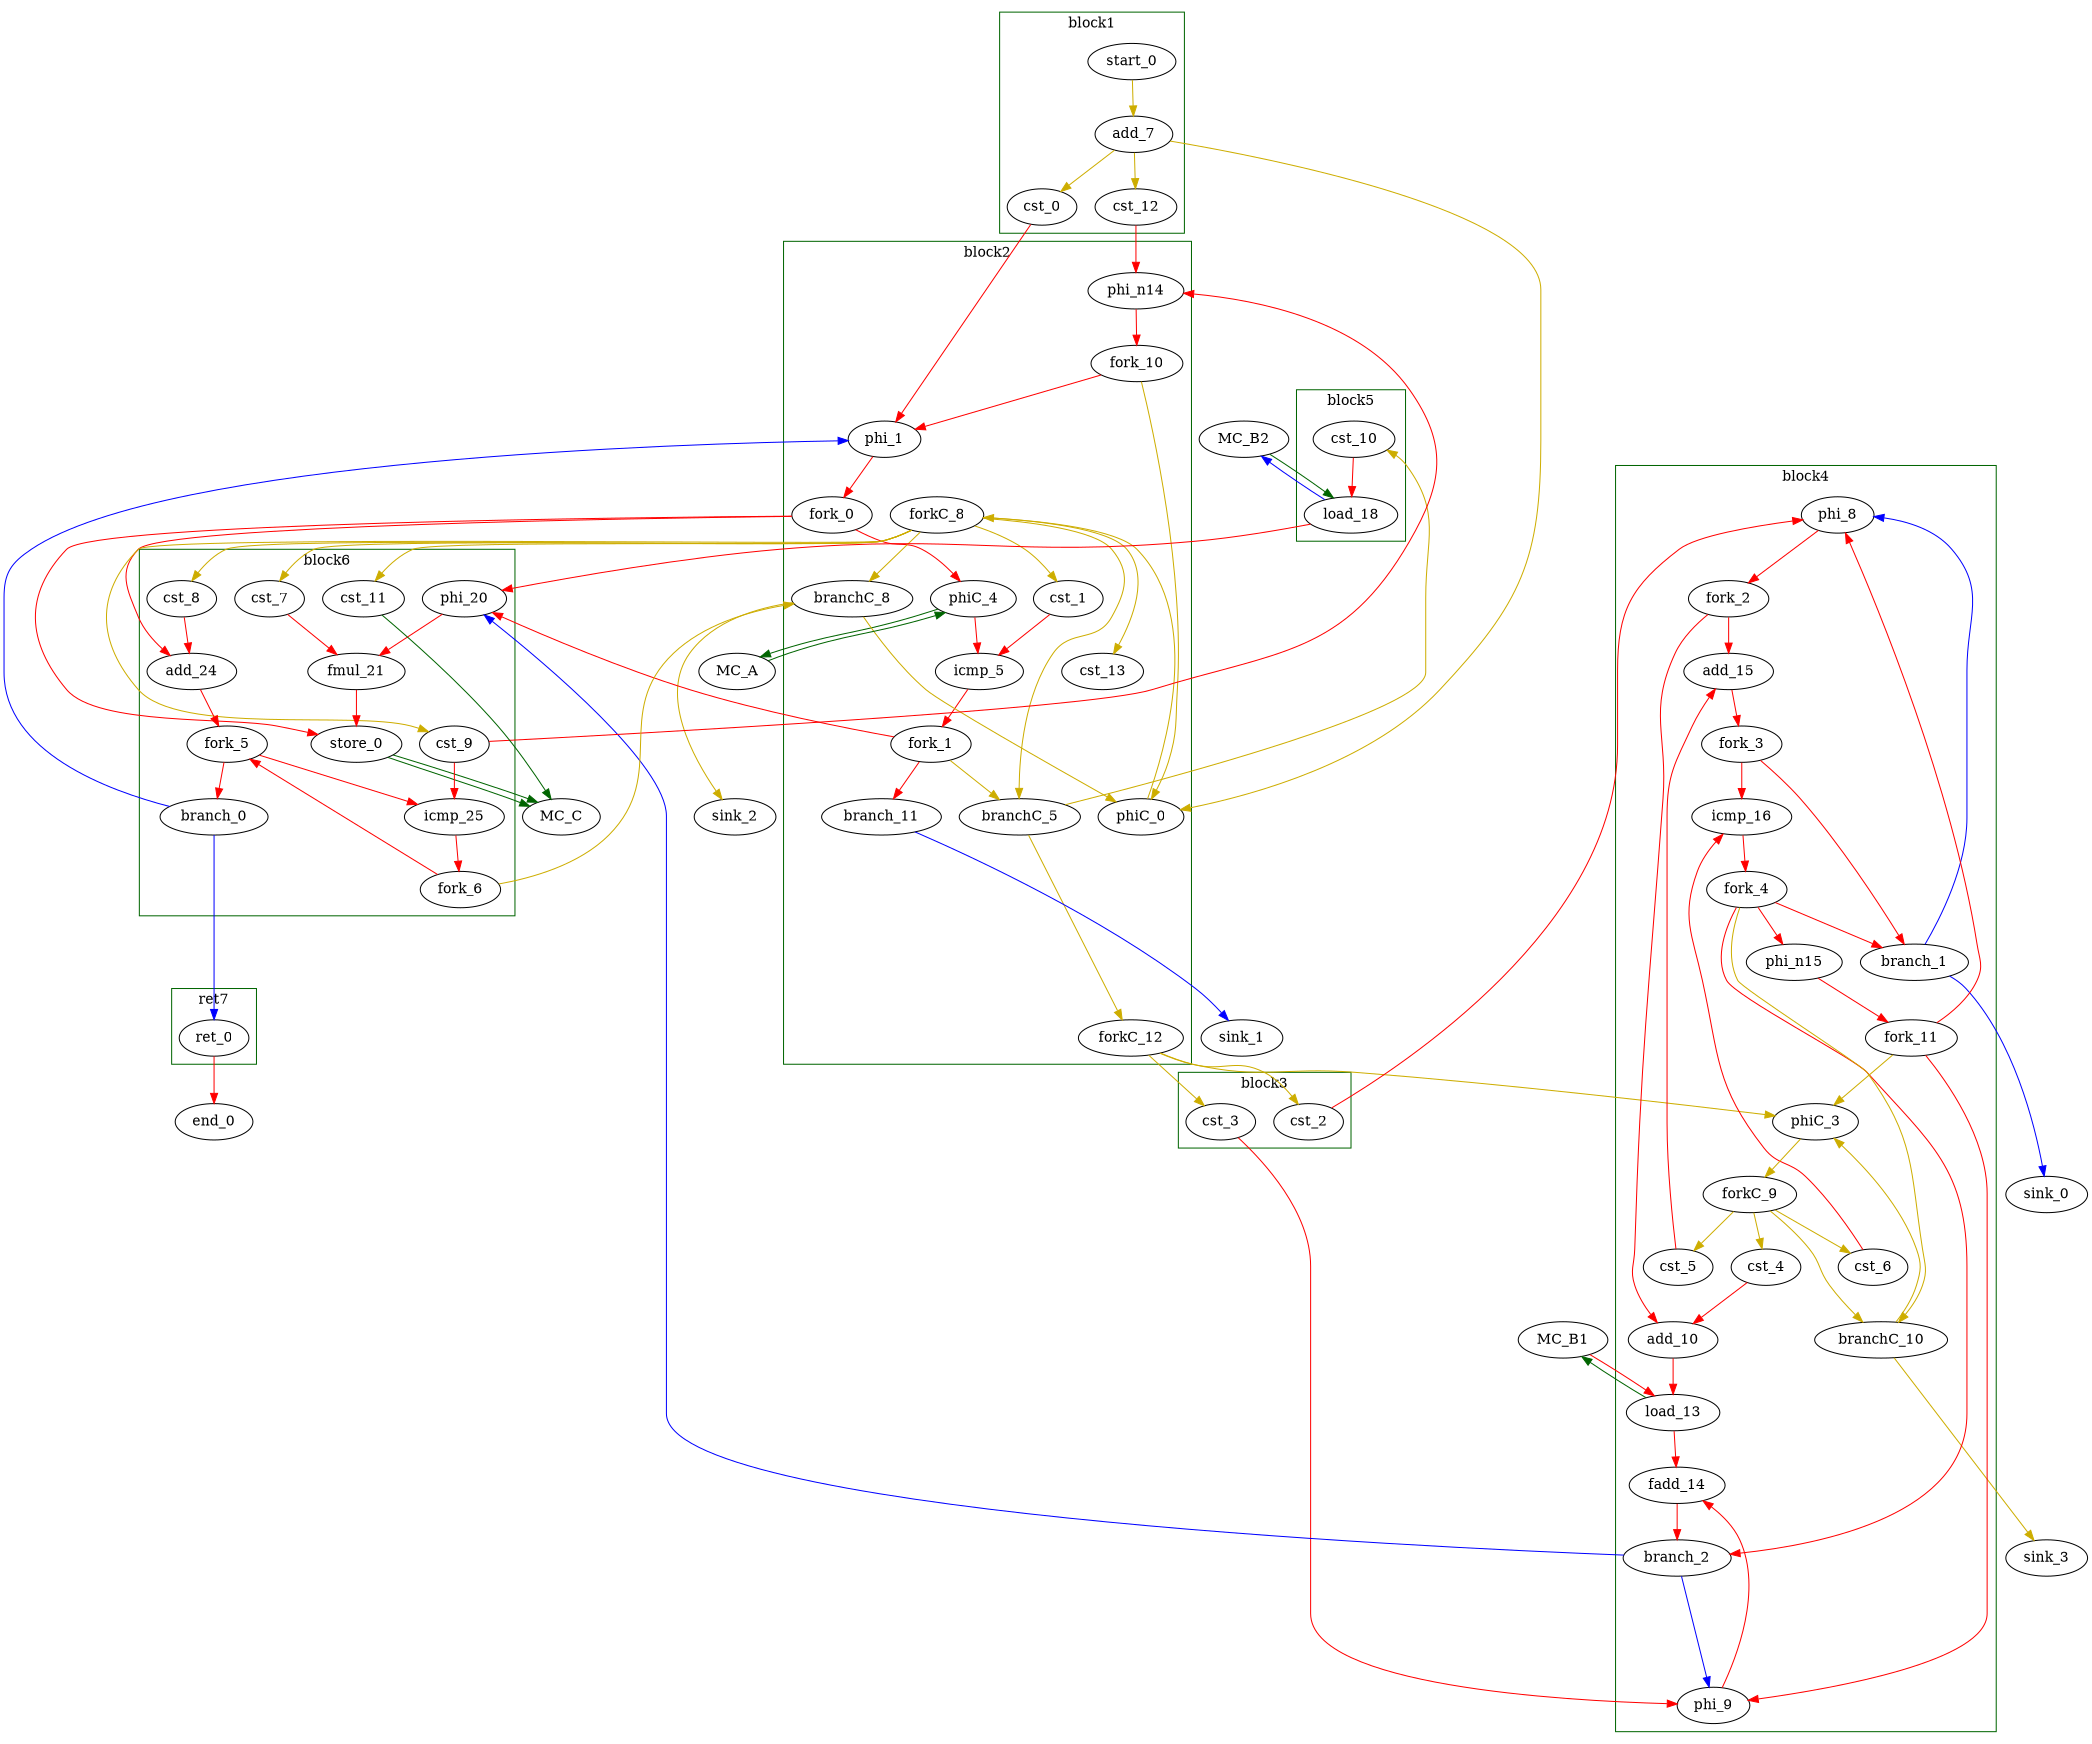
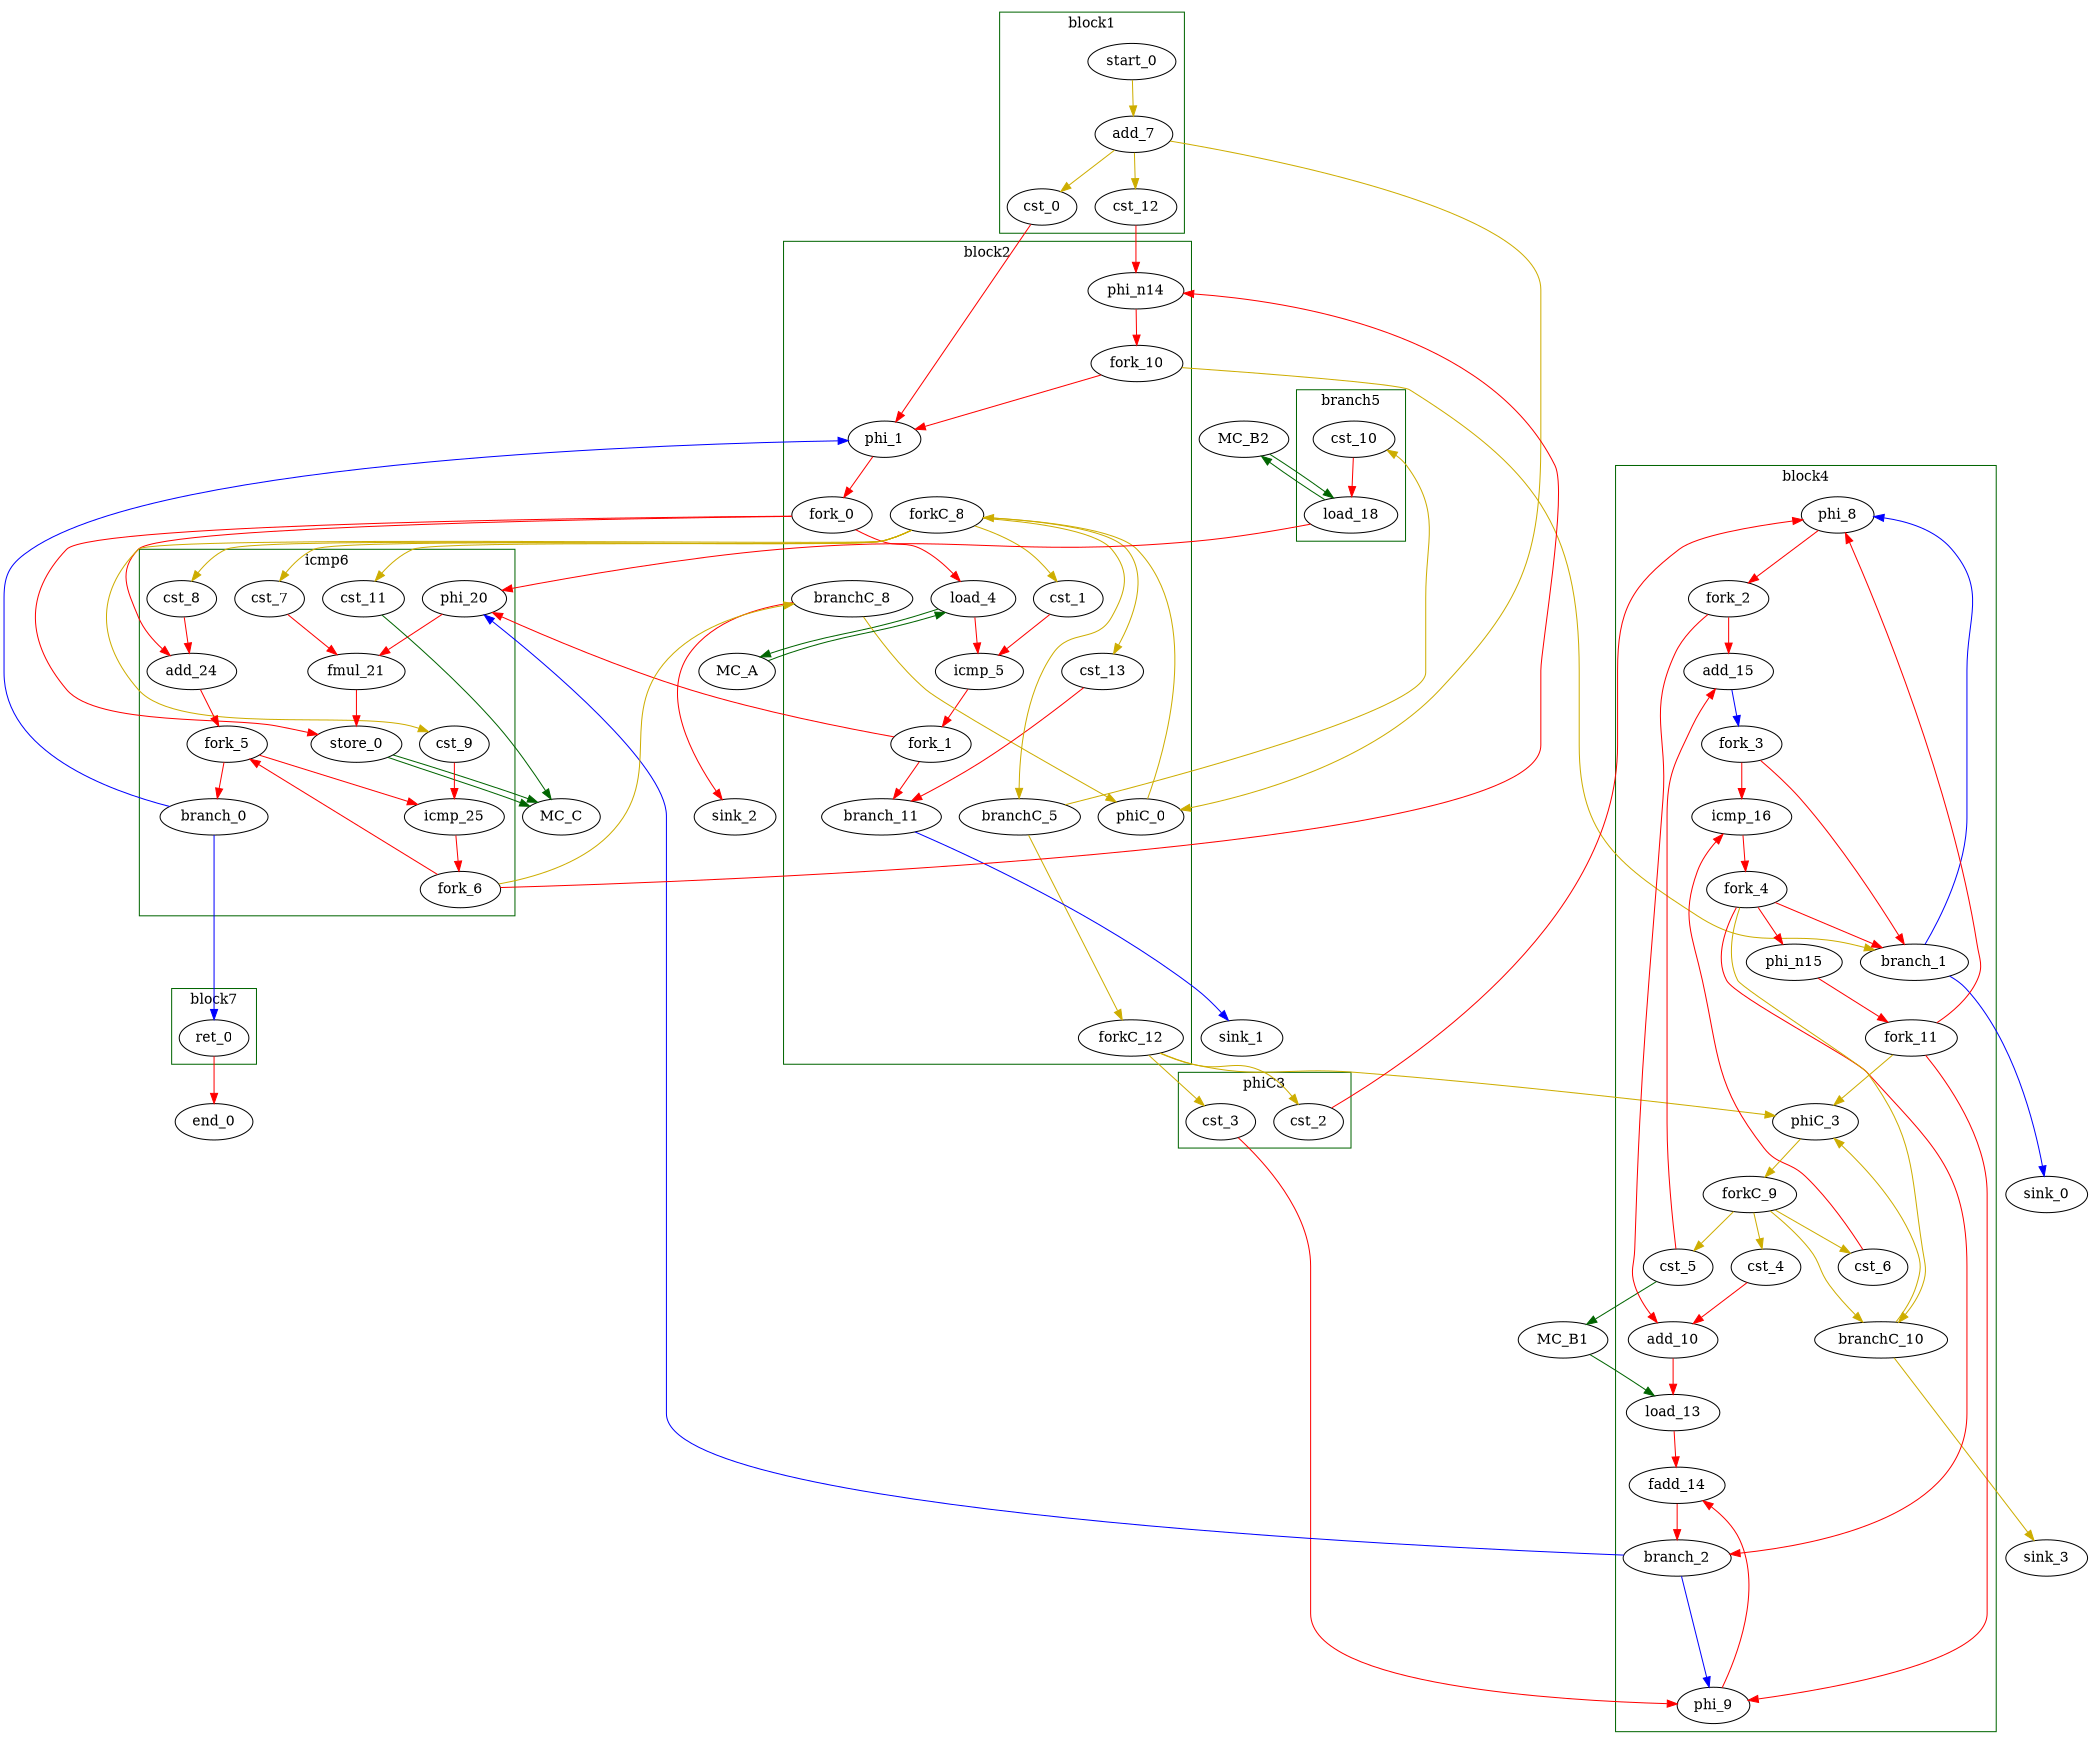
(1351, 401) -> (1351, 401)
(1304, 486) -> (1304, 486)
(899, 553) -> none
(327, 561) -> (327, 561)
(1175, 586) -> (1576, 616)
(973, 599) -> (973, 599)
(683, 667) -> (683, 667)
(1142, 691) -> (1378, 817)
(1734, 703) -> (1734, 703)
none -> (1005, 746)
(971, 777) -> none
(214, 1000) -> (214, 1000)
(1265, 1084) -> (1265, 1084)
(1622, 1375) -> (1622, 1375)
(1622, 1383) -> (1626, 1300)
